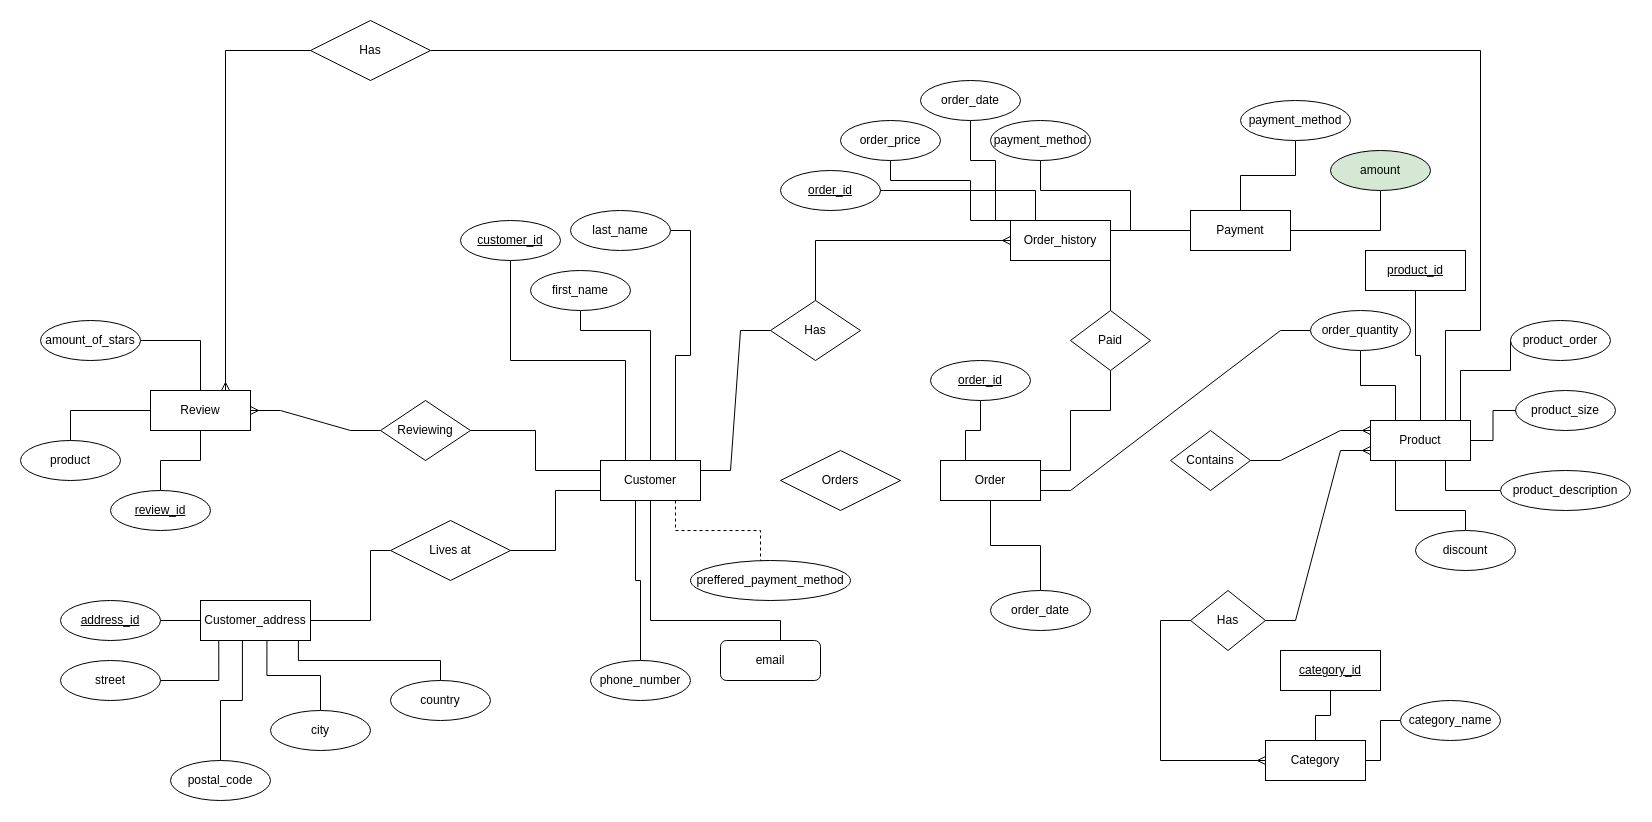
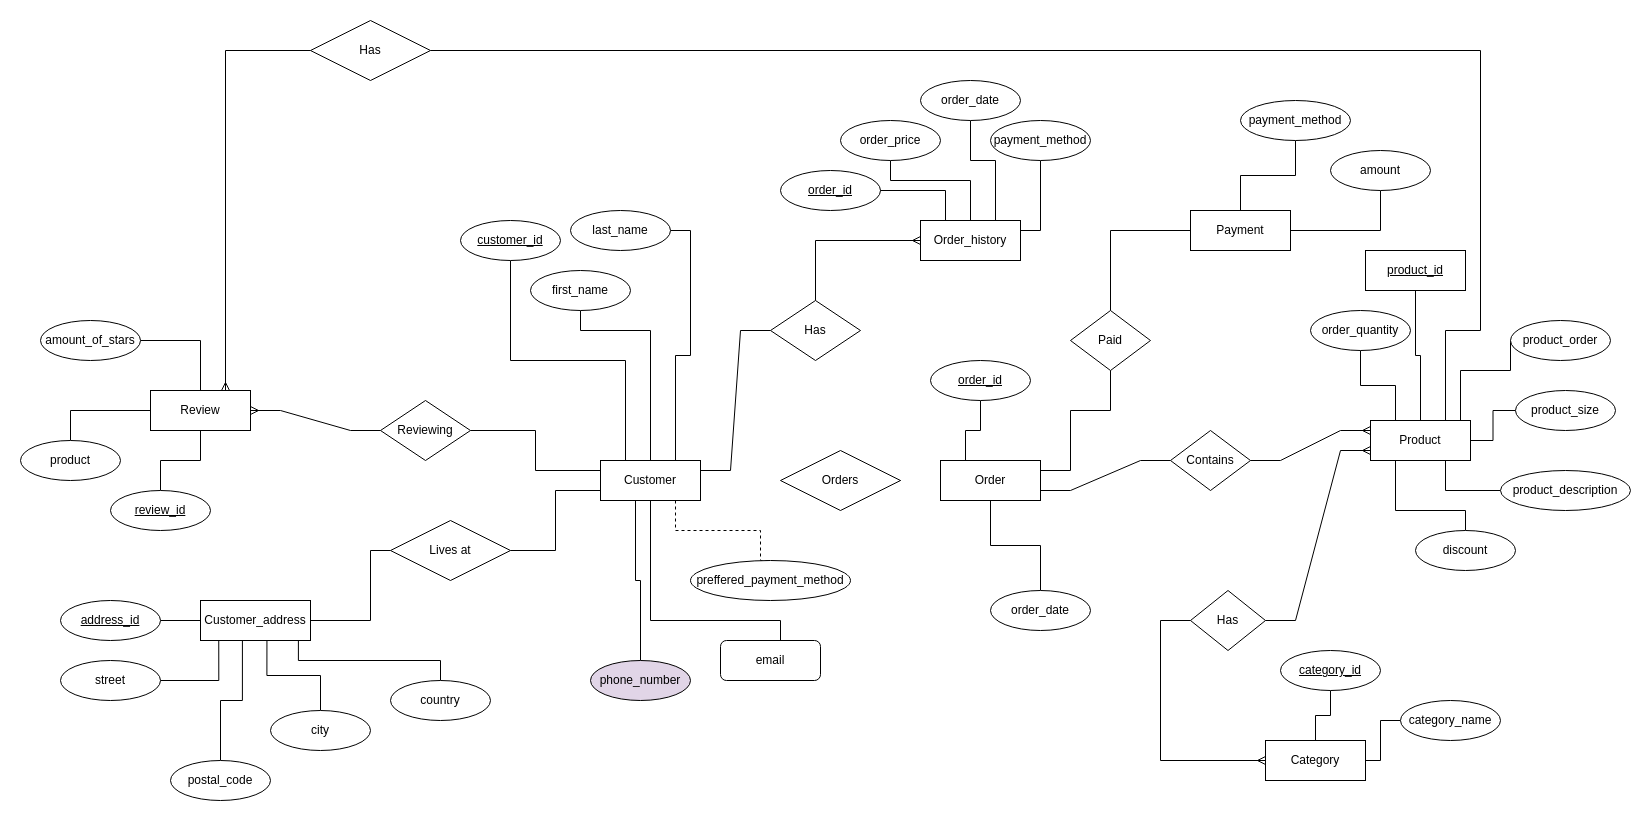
(1381, 171) -> (1381, 171)
(1061, 241) -> (971, 241)
(1187, 402) -> (1118, 470)
(1331, 671) -> (1331, 671)
(641, 681) -> (641, 681)
